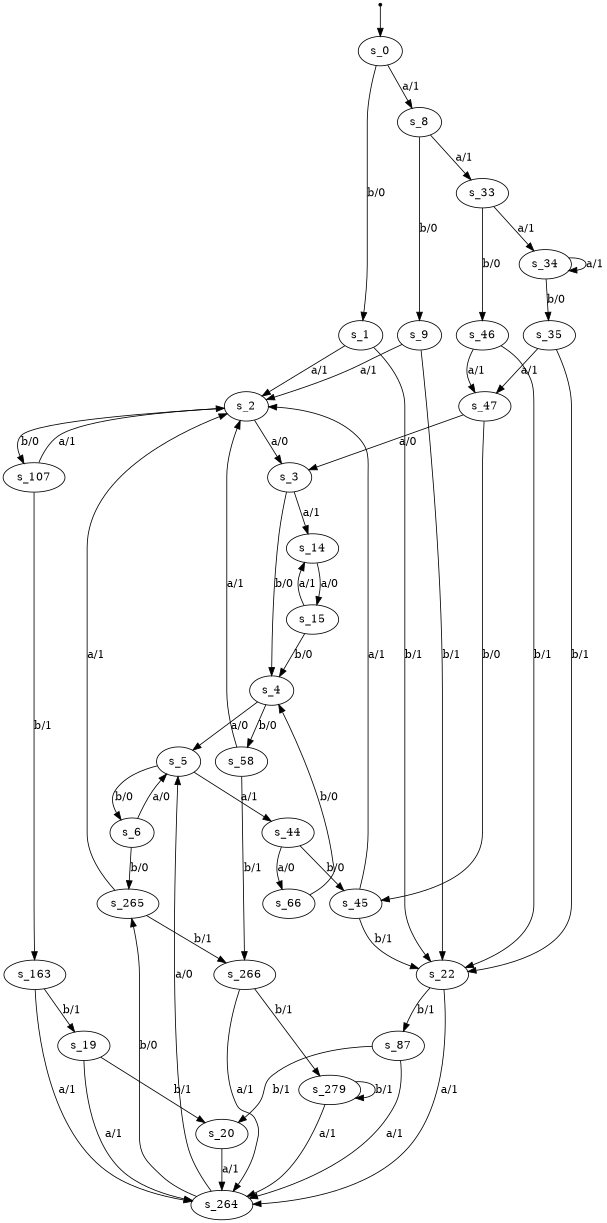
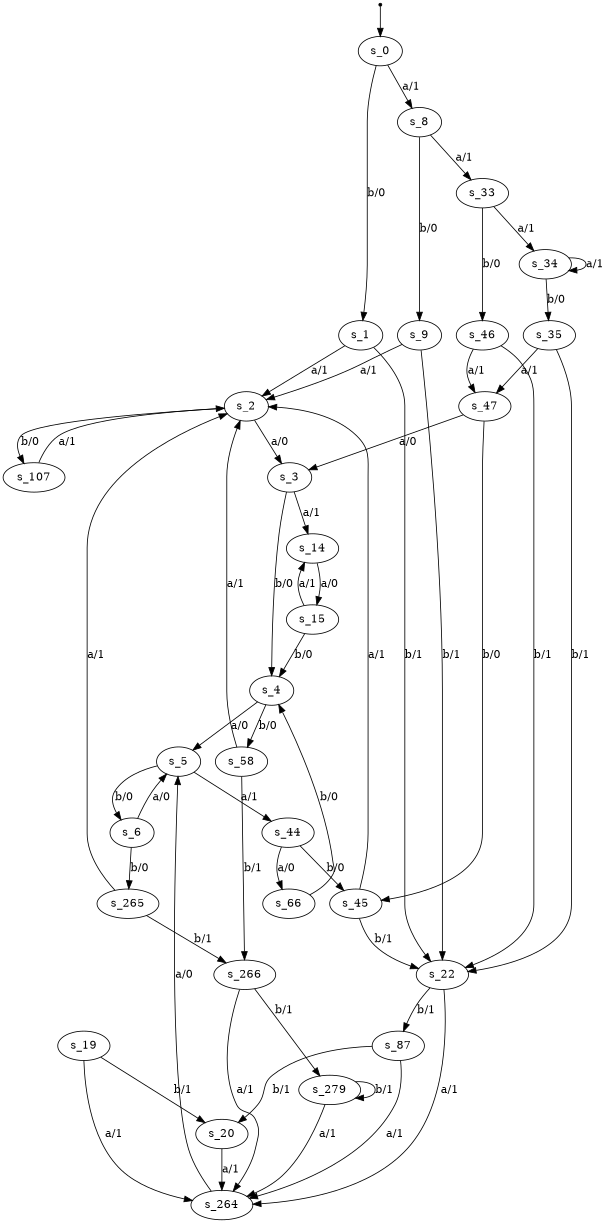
(35, 975) -> none
(139, 1075) -> none
